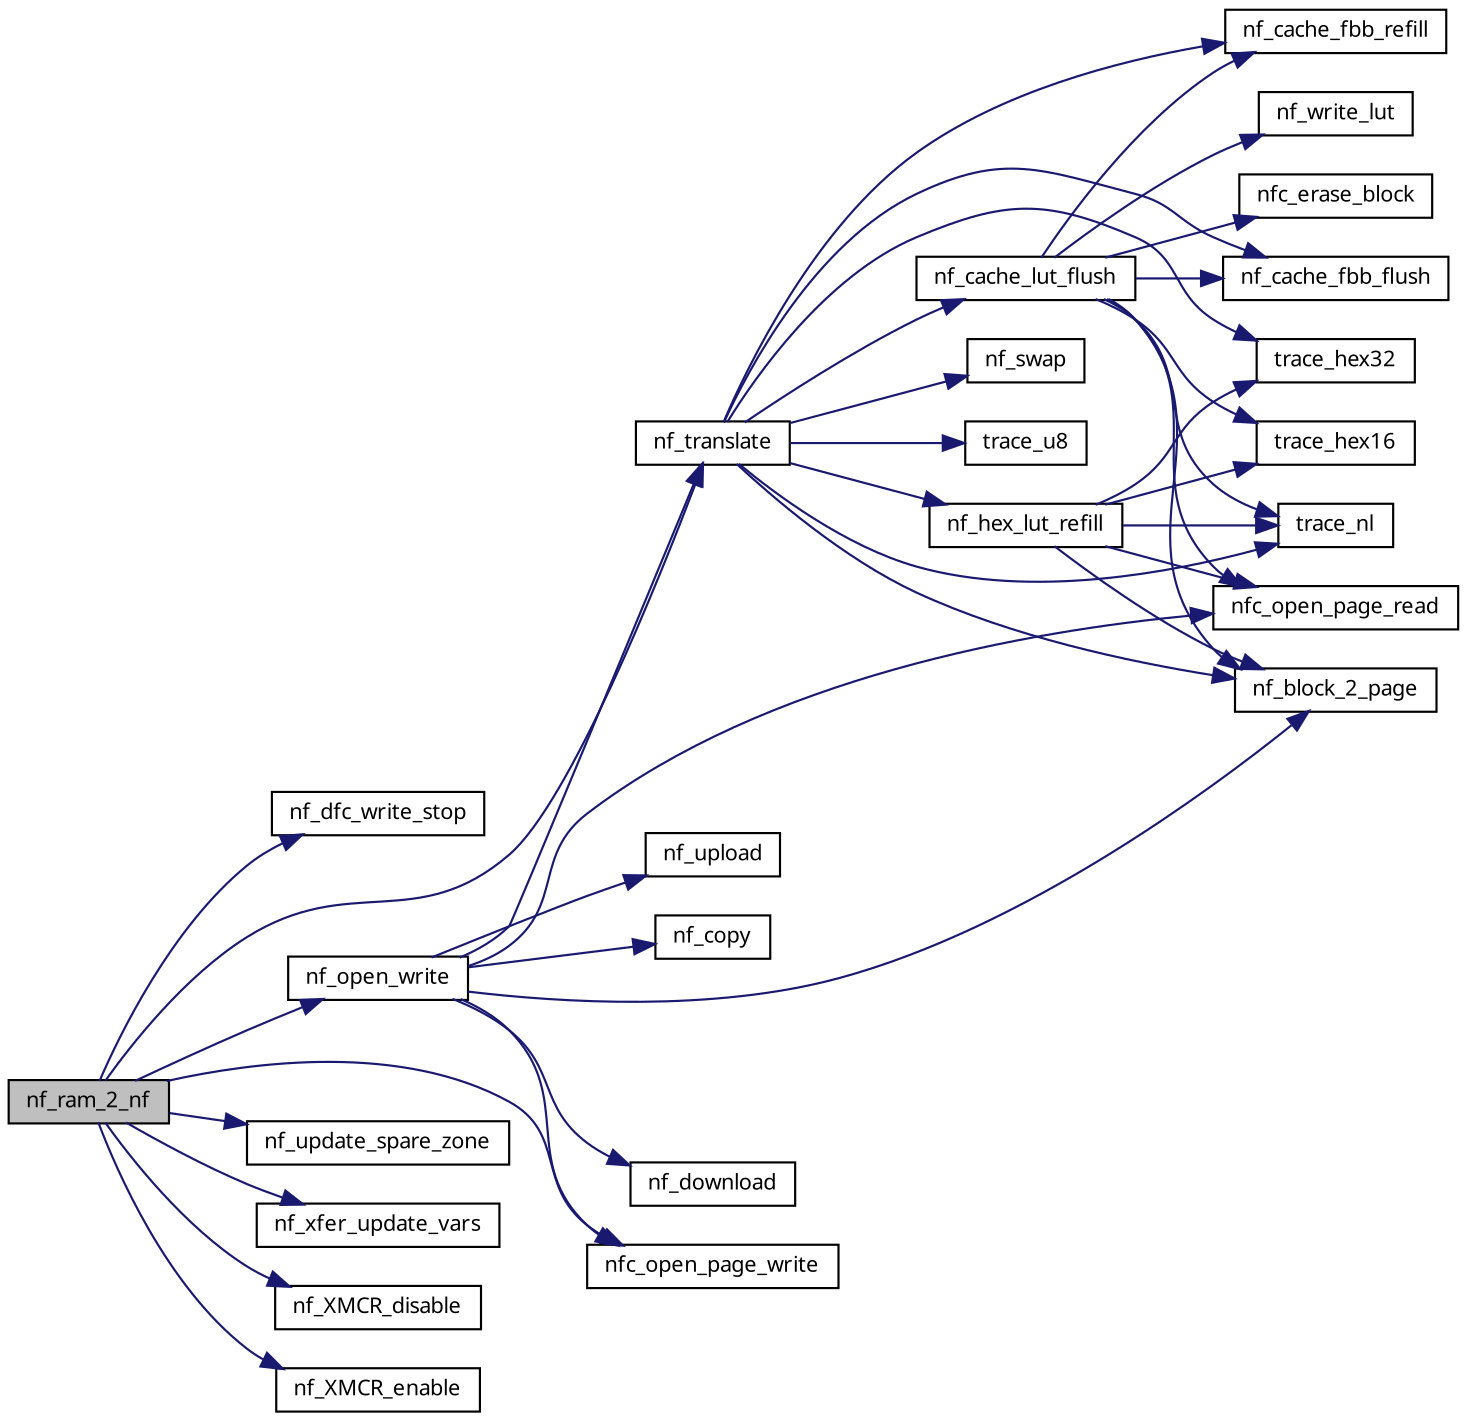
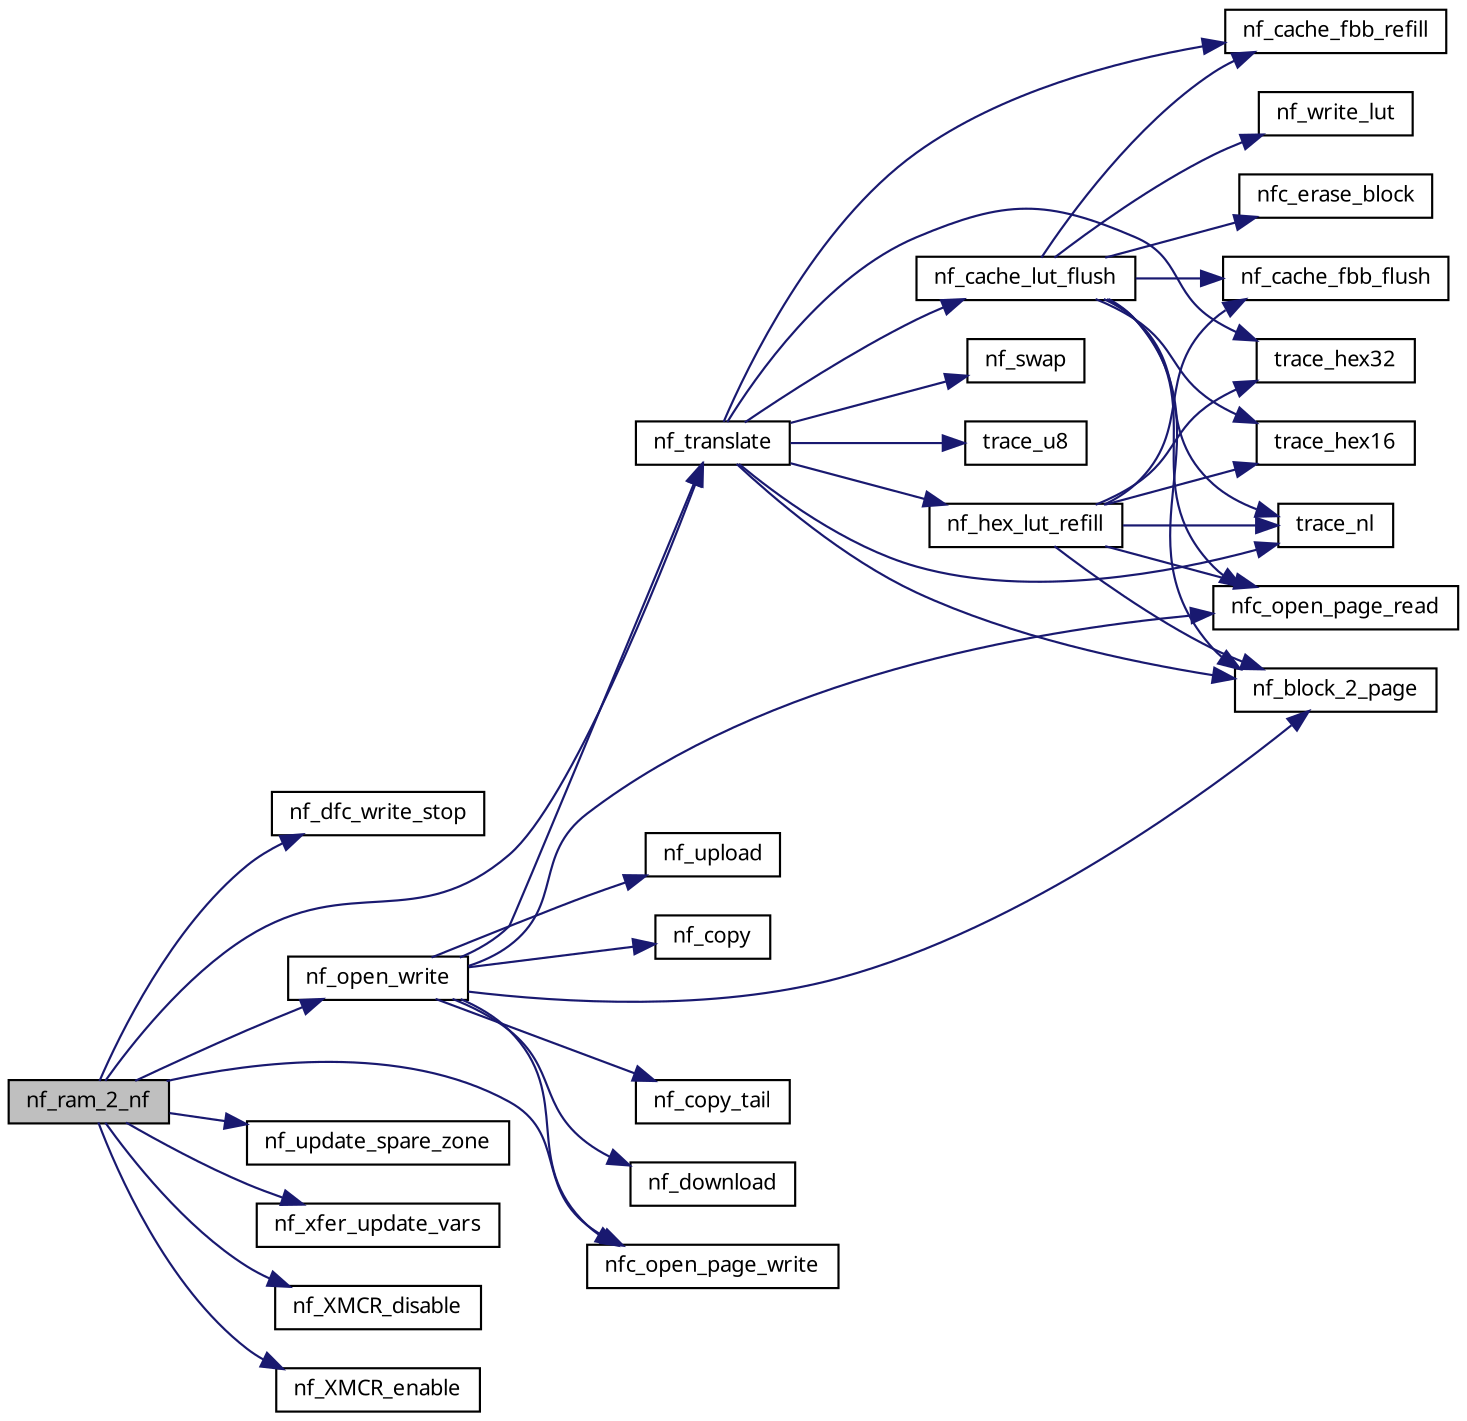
(938, 185) -> (1187, 355)
none -> (713, 1102)
